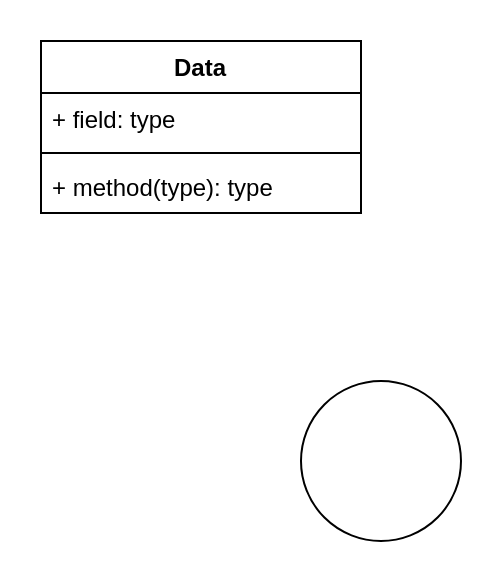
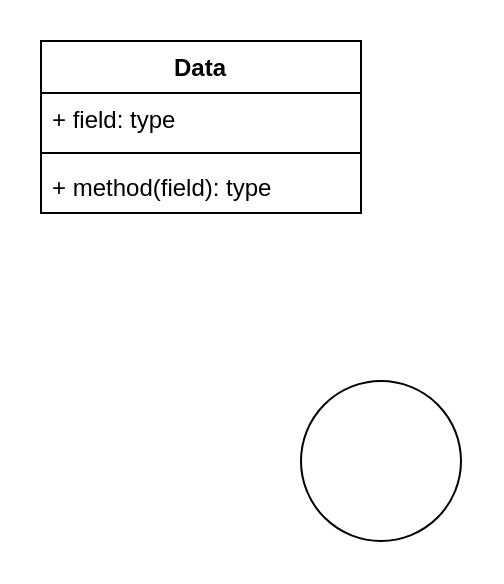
(177, 188) -> (178, 188)
